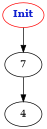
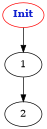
(23, 65) -> (23, 65)
(23, 114) -> (23, 114)
